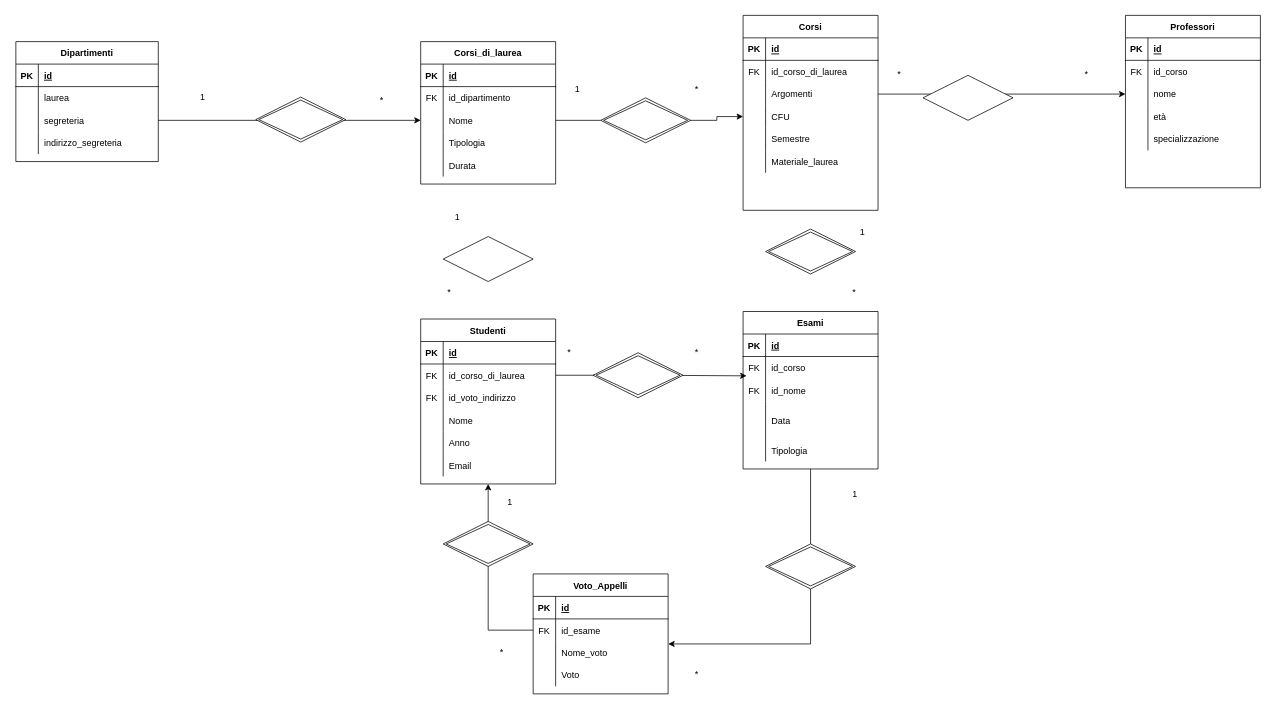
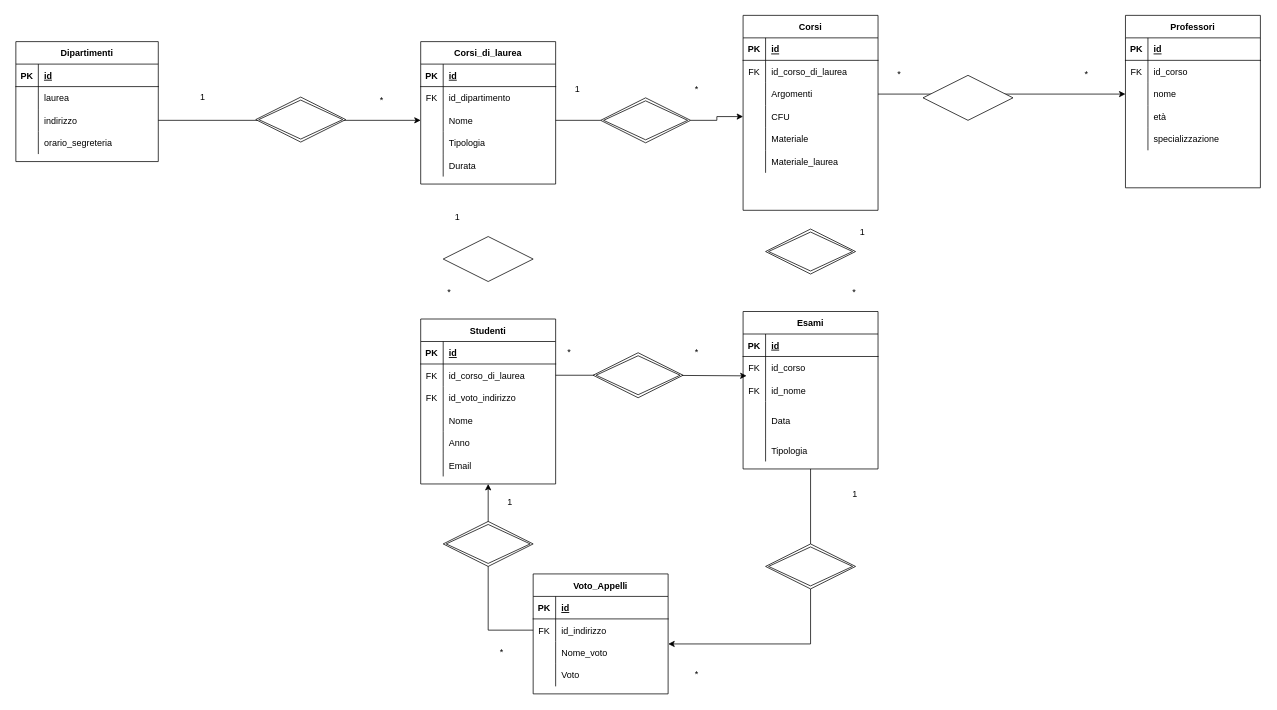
(68, 121) -> (63, 121)
(791, 140) -> (791, 140)
(89, 143) -> (84, 143)
(580, 631) -> (587, 631)
